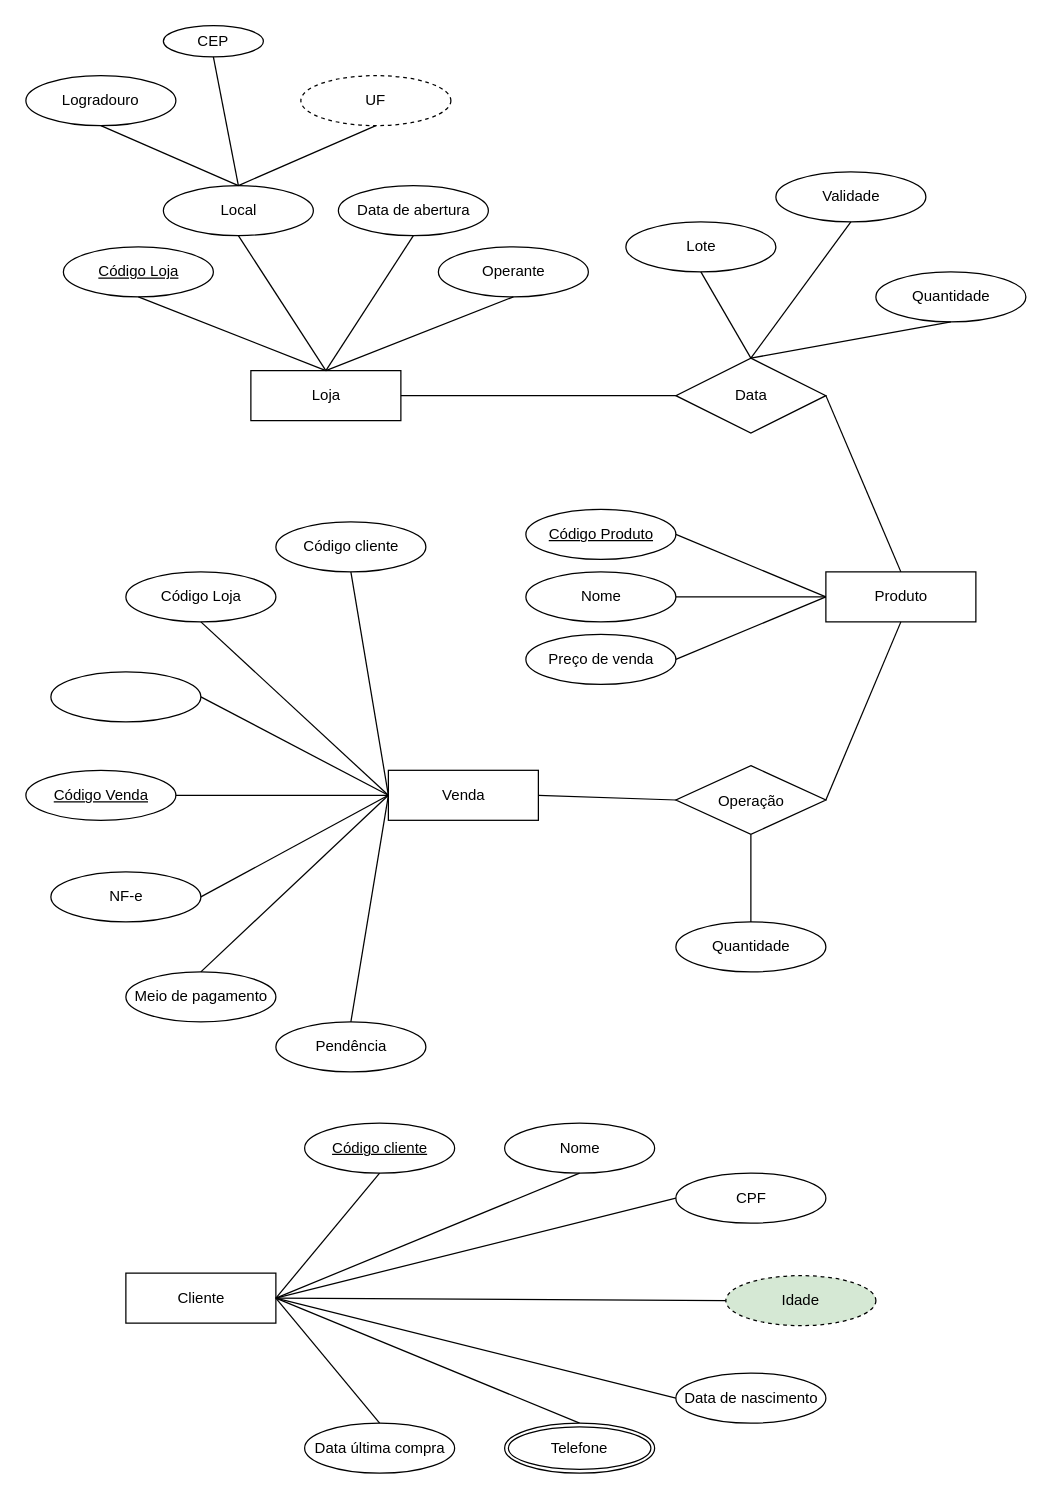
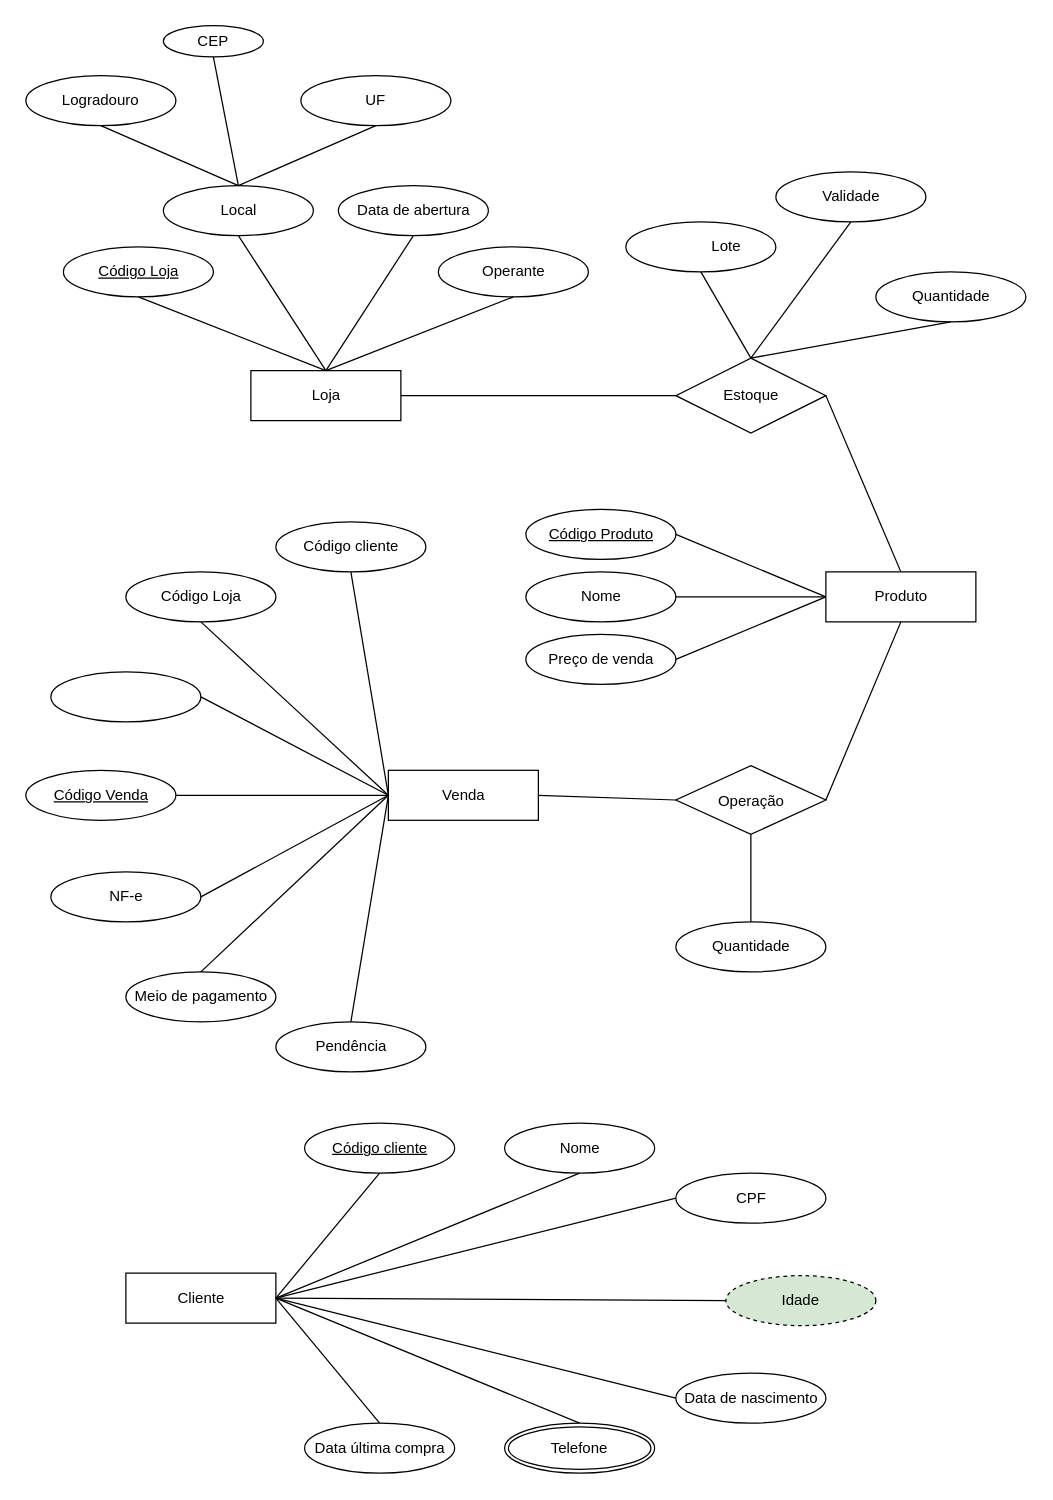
(376, 101) -> (376, 101)
(701, 247) -> (726, 247)
(751, 396) -> (751, 396)
